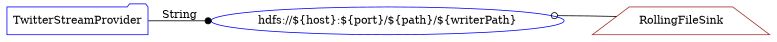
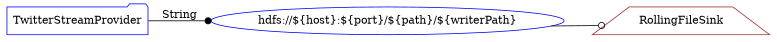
(587, 16) -> (575, 26)
